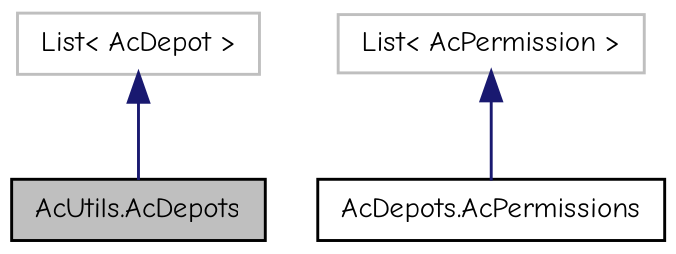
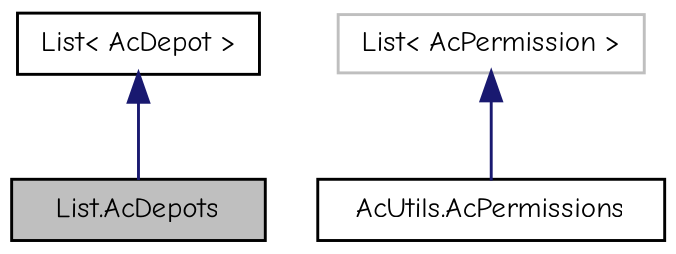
(138, 44) -> (138, 44)
(138, 210) -> (138, 210)
(491, 210) -> (491, 210)
